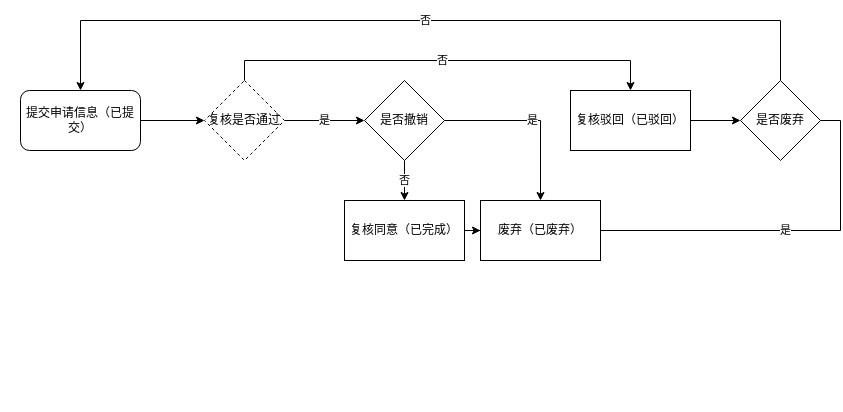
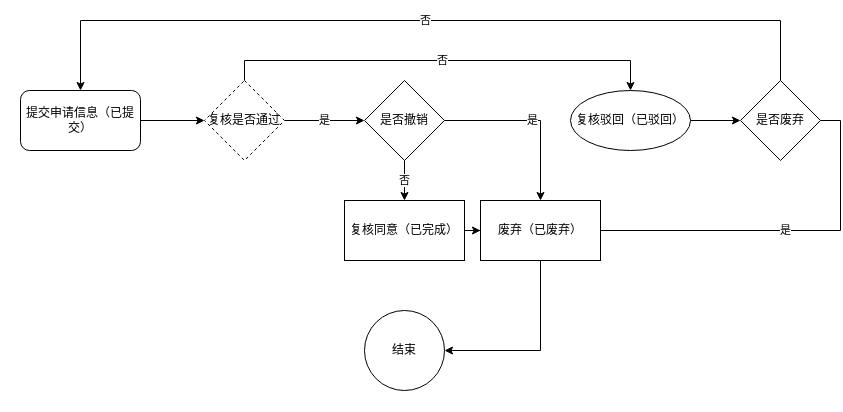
(631, 121) -> (631, 121)
none -> (541, 350)
none -> (405, 351)
